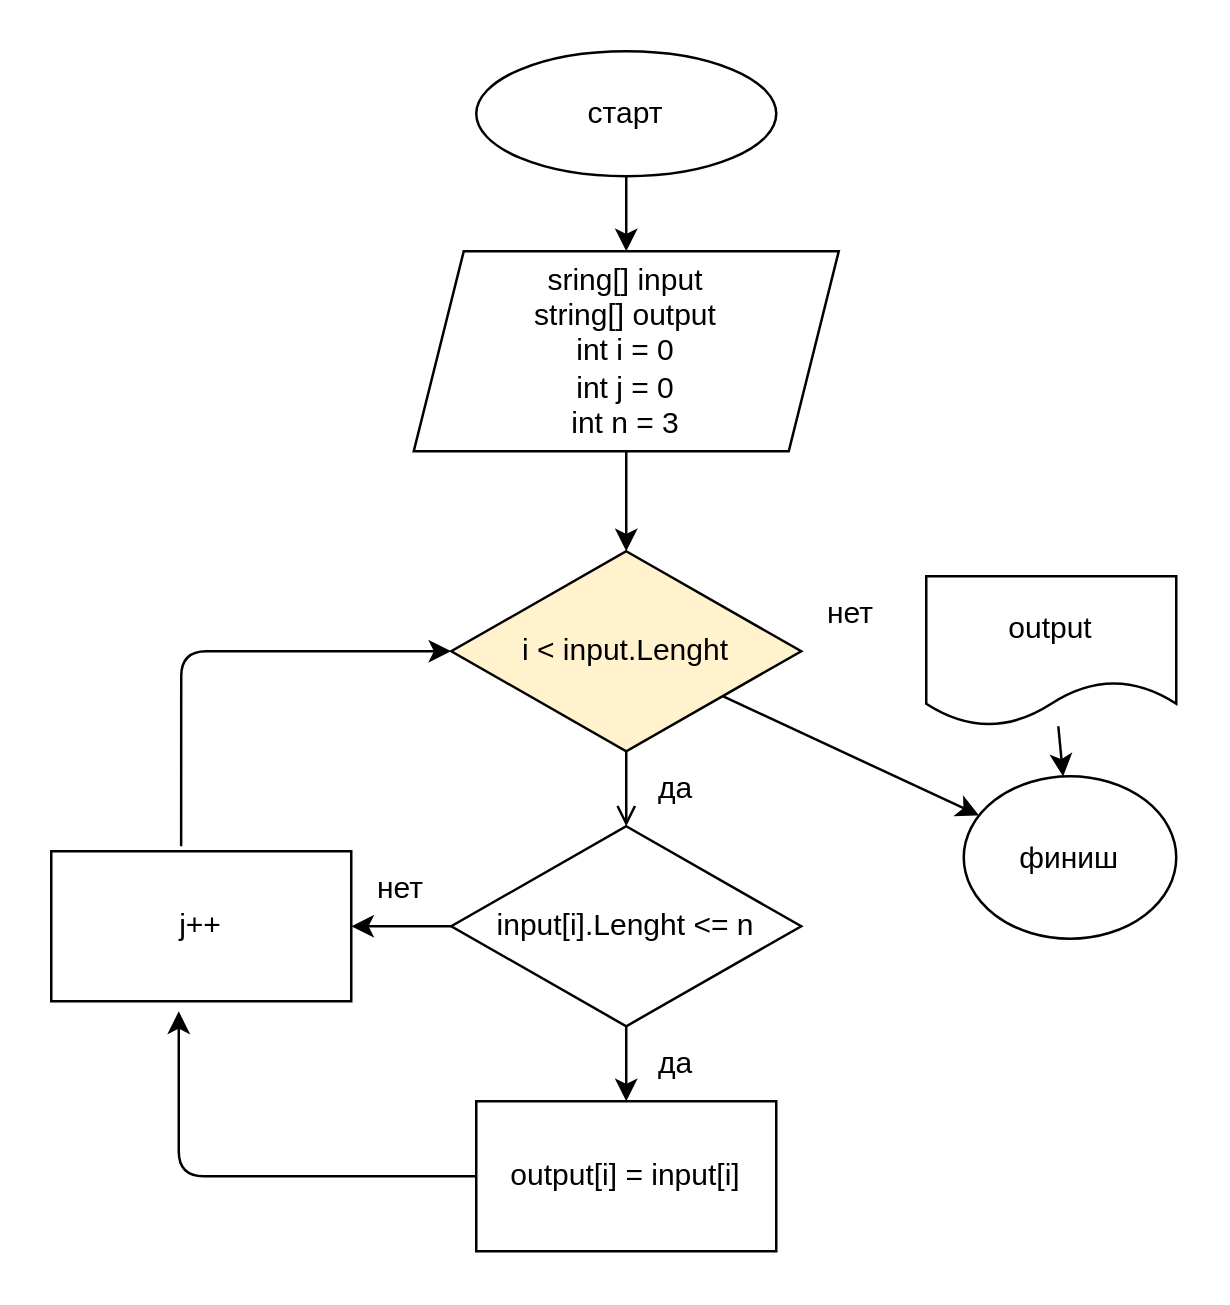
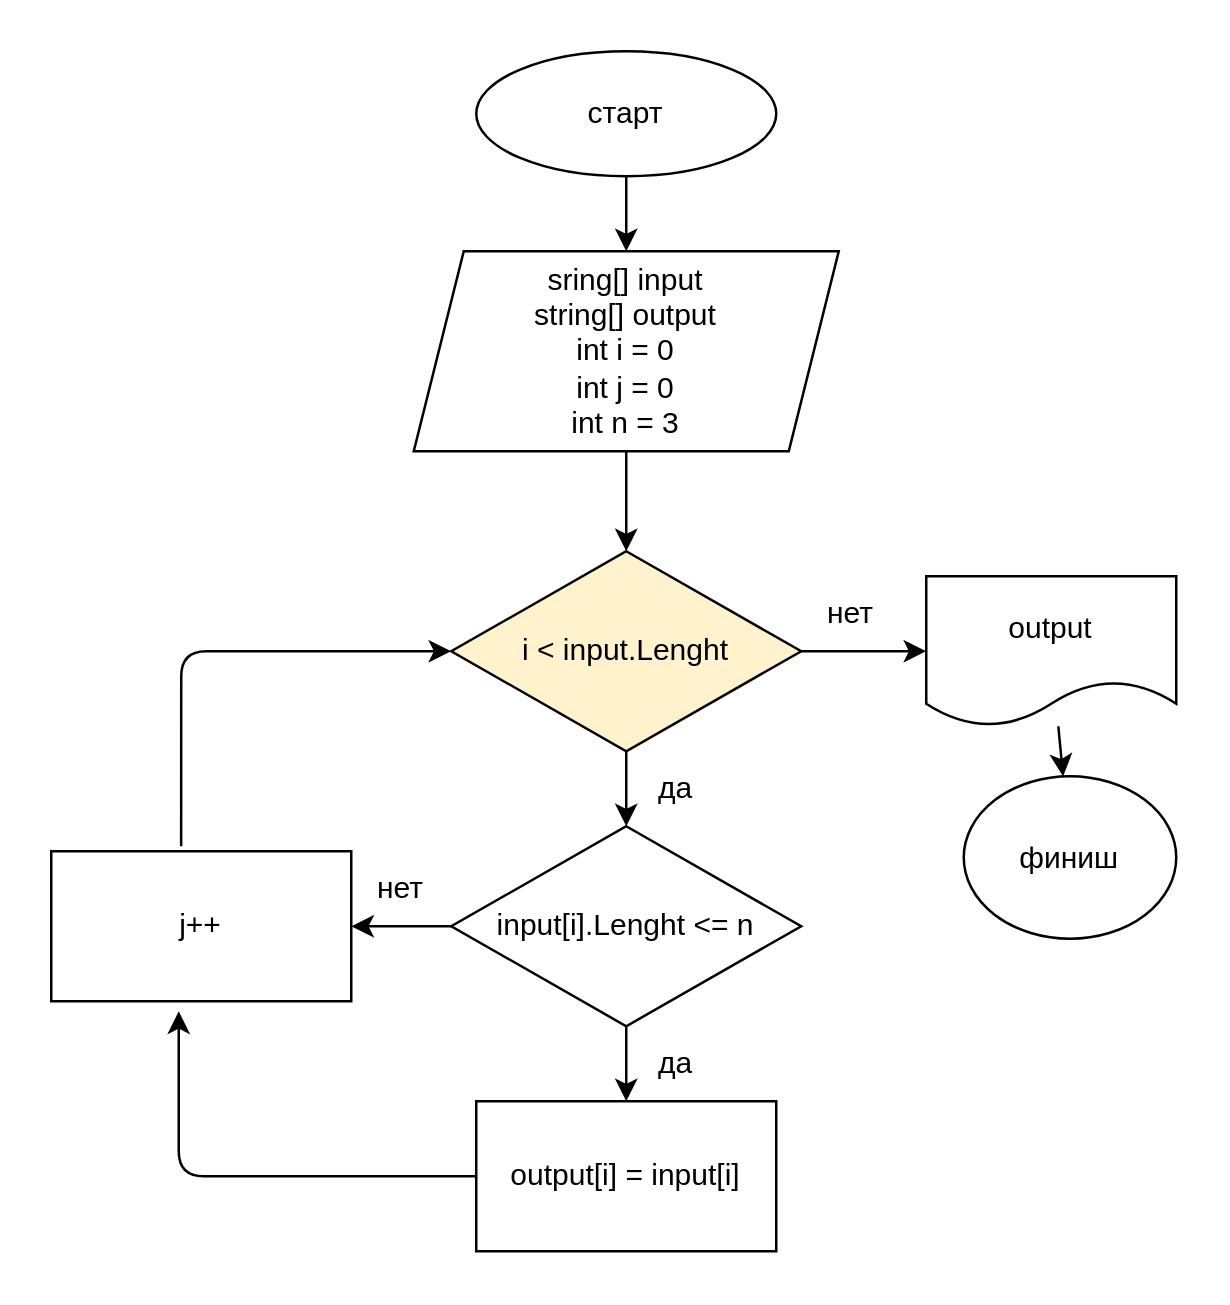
(844, 752) -> (855, 651)
(626, 812) -> (626, 808)
